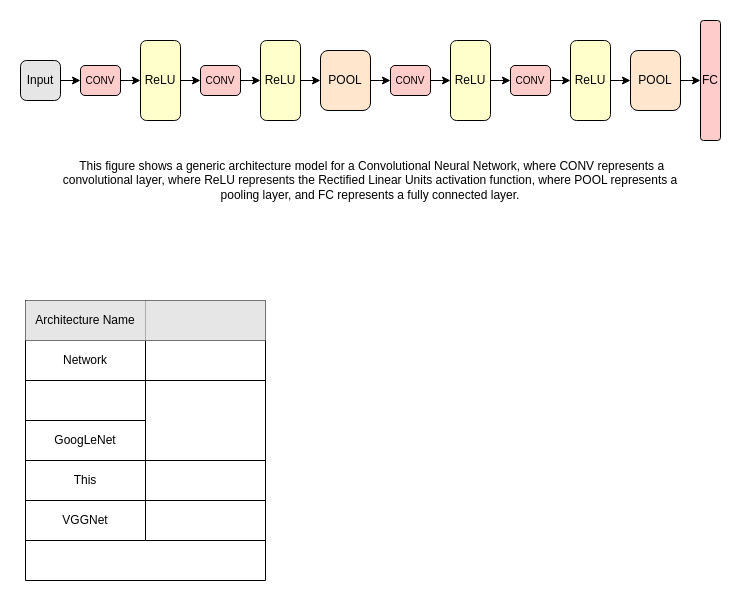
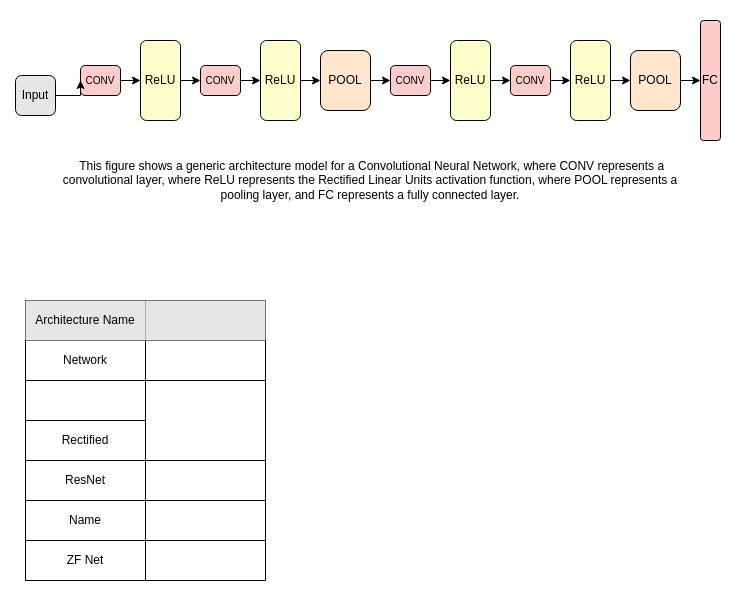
(41, 81) -> (36, 96)
(86, 441) -> (86, 441)
(86, 481) -> (86, 481)
(86, 521) -> (86, 521)
none -> (86, 561)
